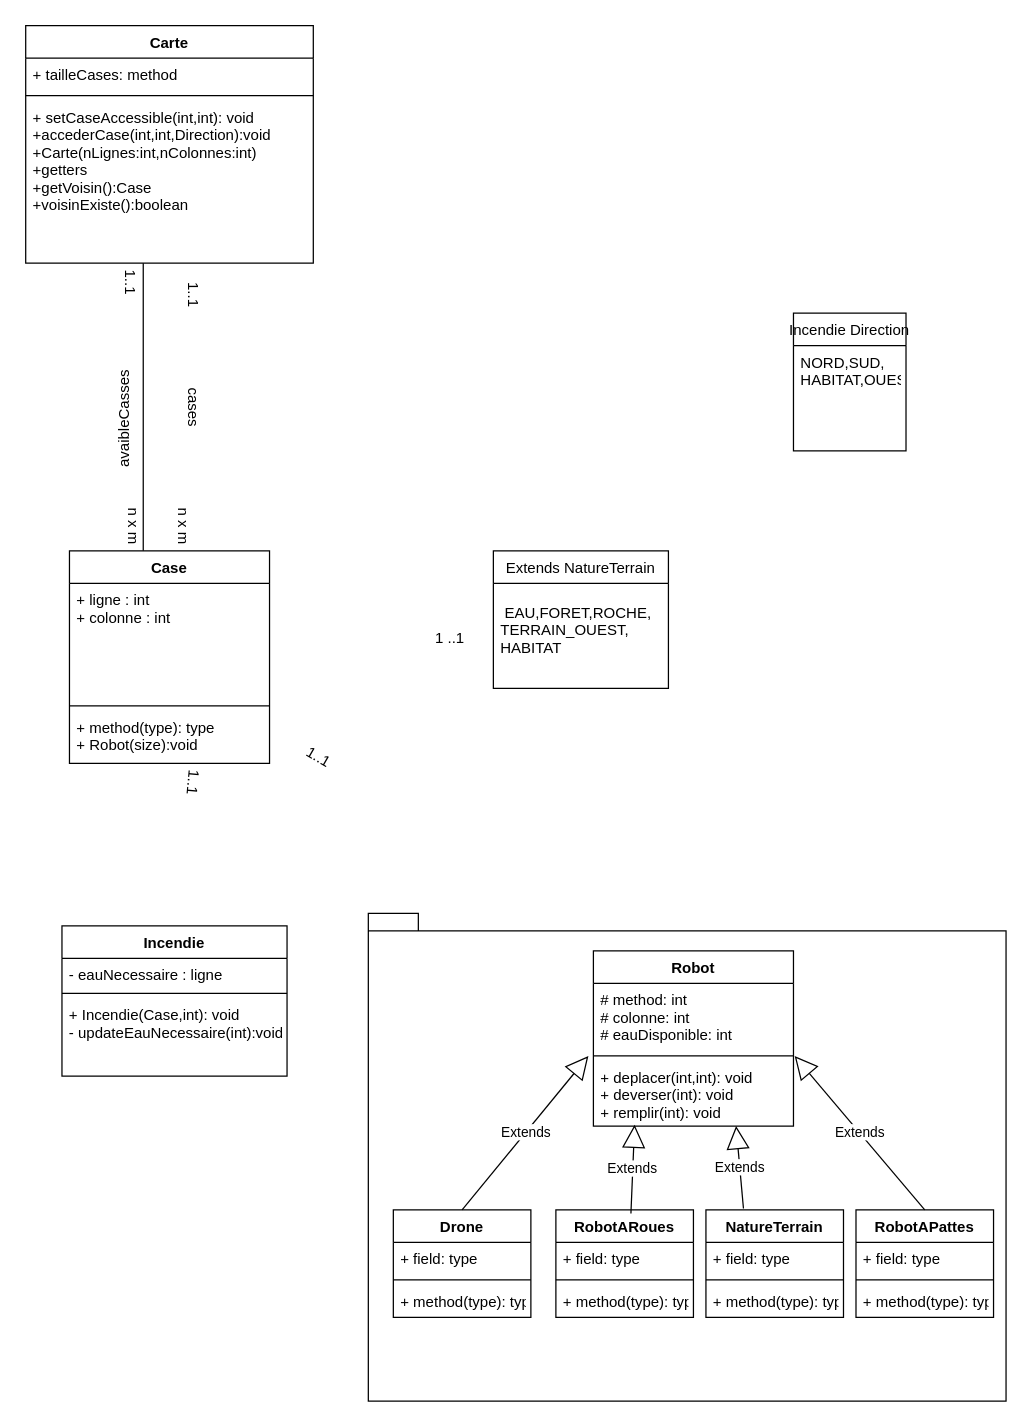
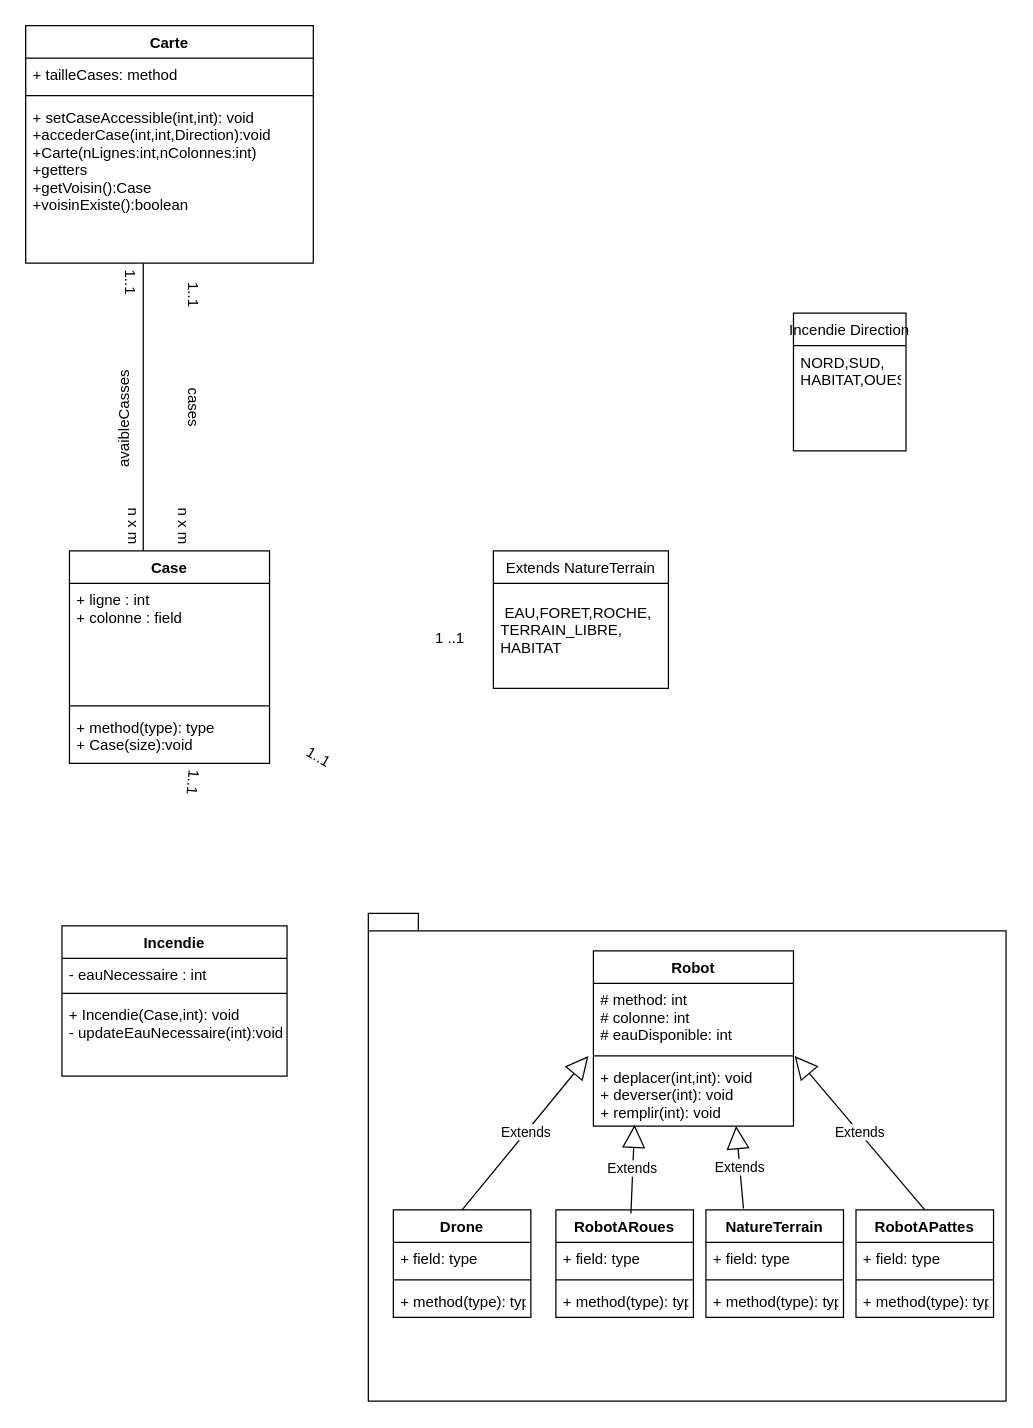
(117, 600) -> (117, 600)
(561, 613) -> (561, 613)
(154, 728) -> (154, 728)
(152, 975) -> (145, 975)
